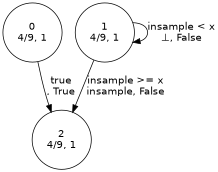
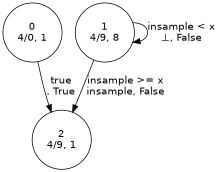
(33, 33) -> (33, 33)
(105, 33) -> (105, 33)
